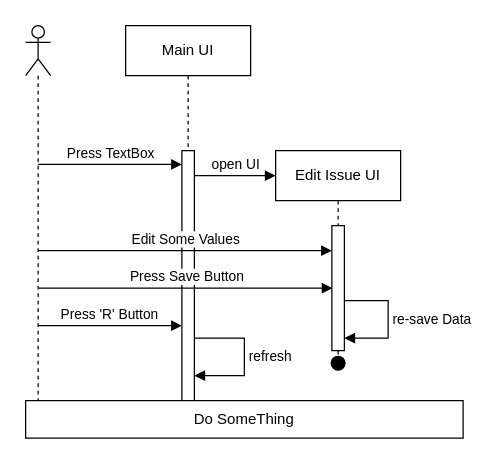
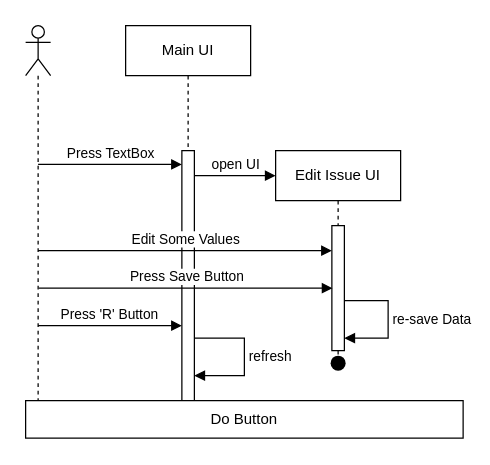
(244, 419) -> (244, 419)
